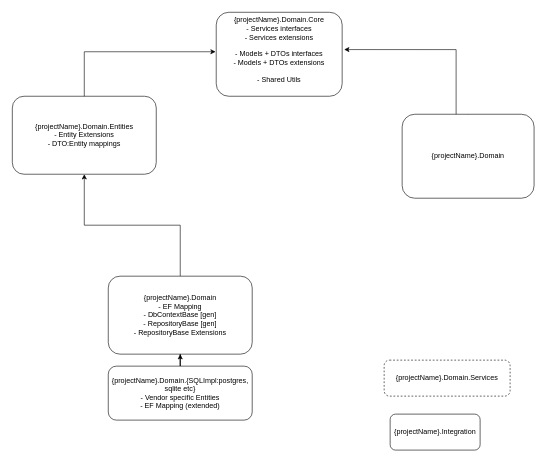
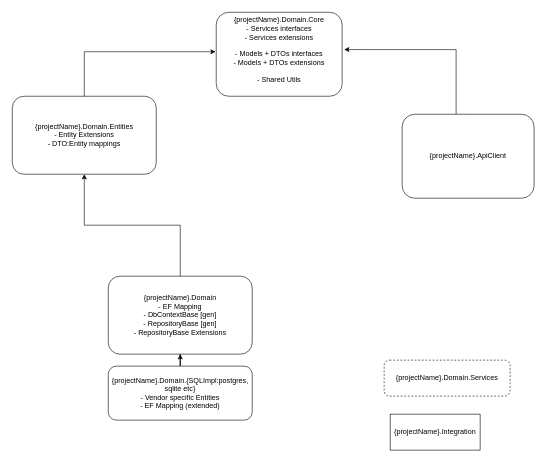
(468, 156) -> (468, 156)
(435, 432) -> (435, 432)
